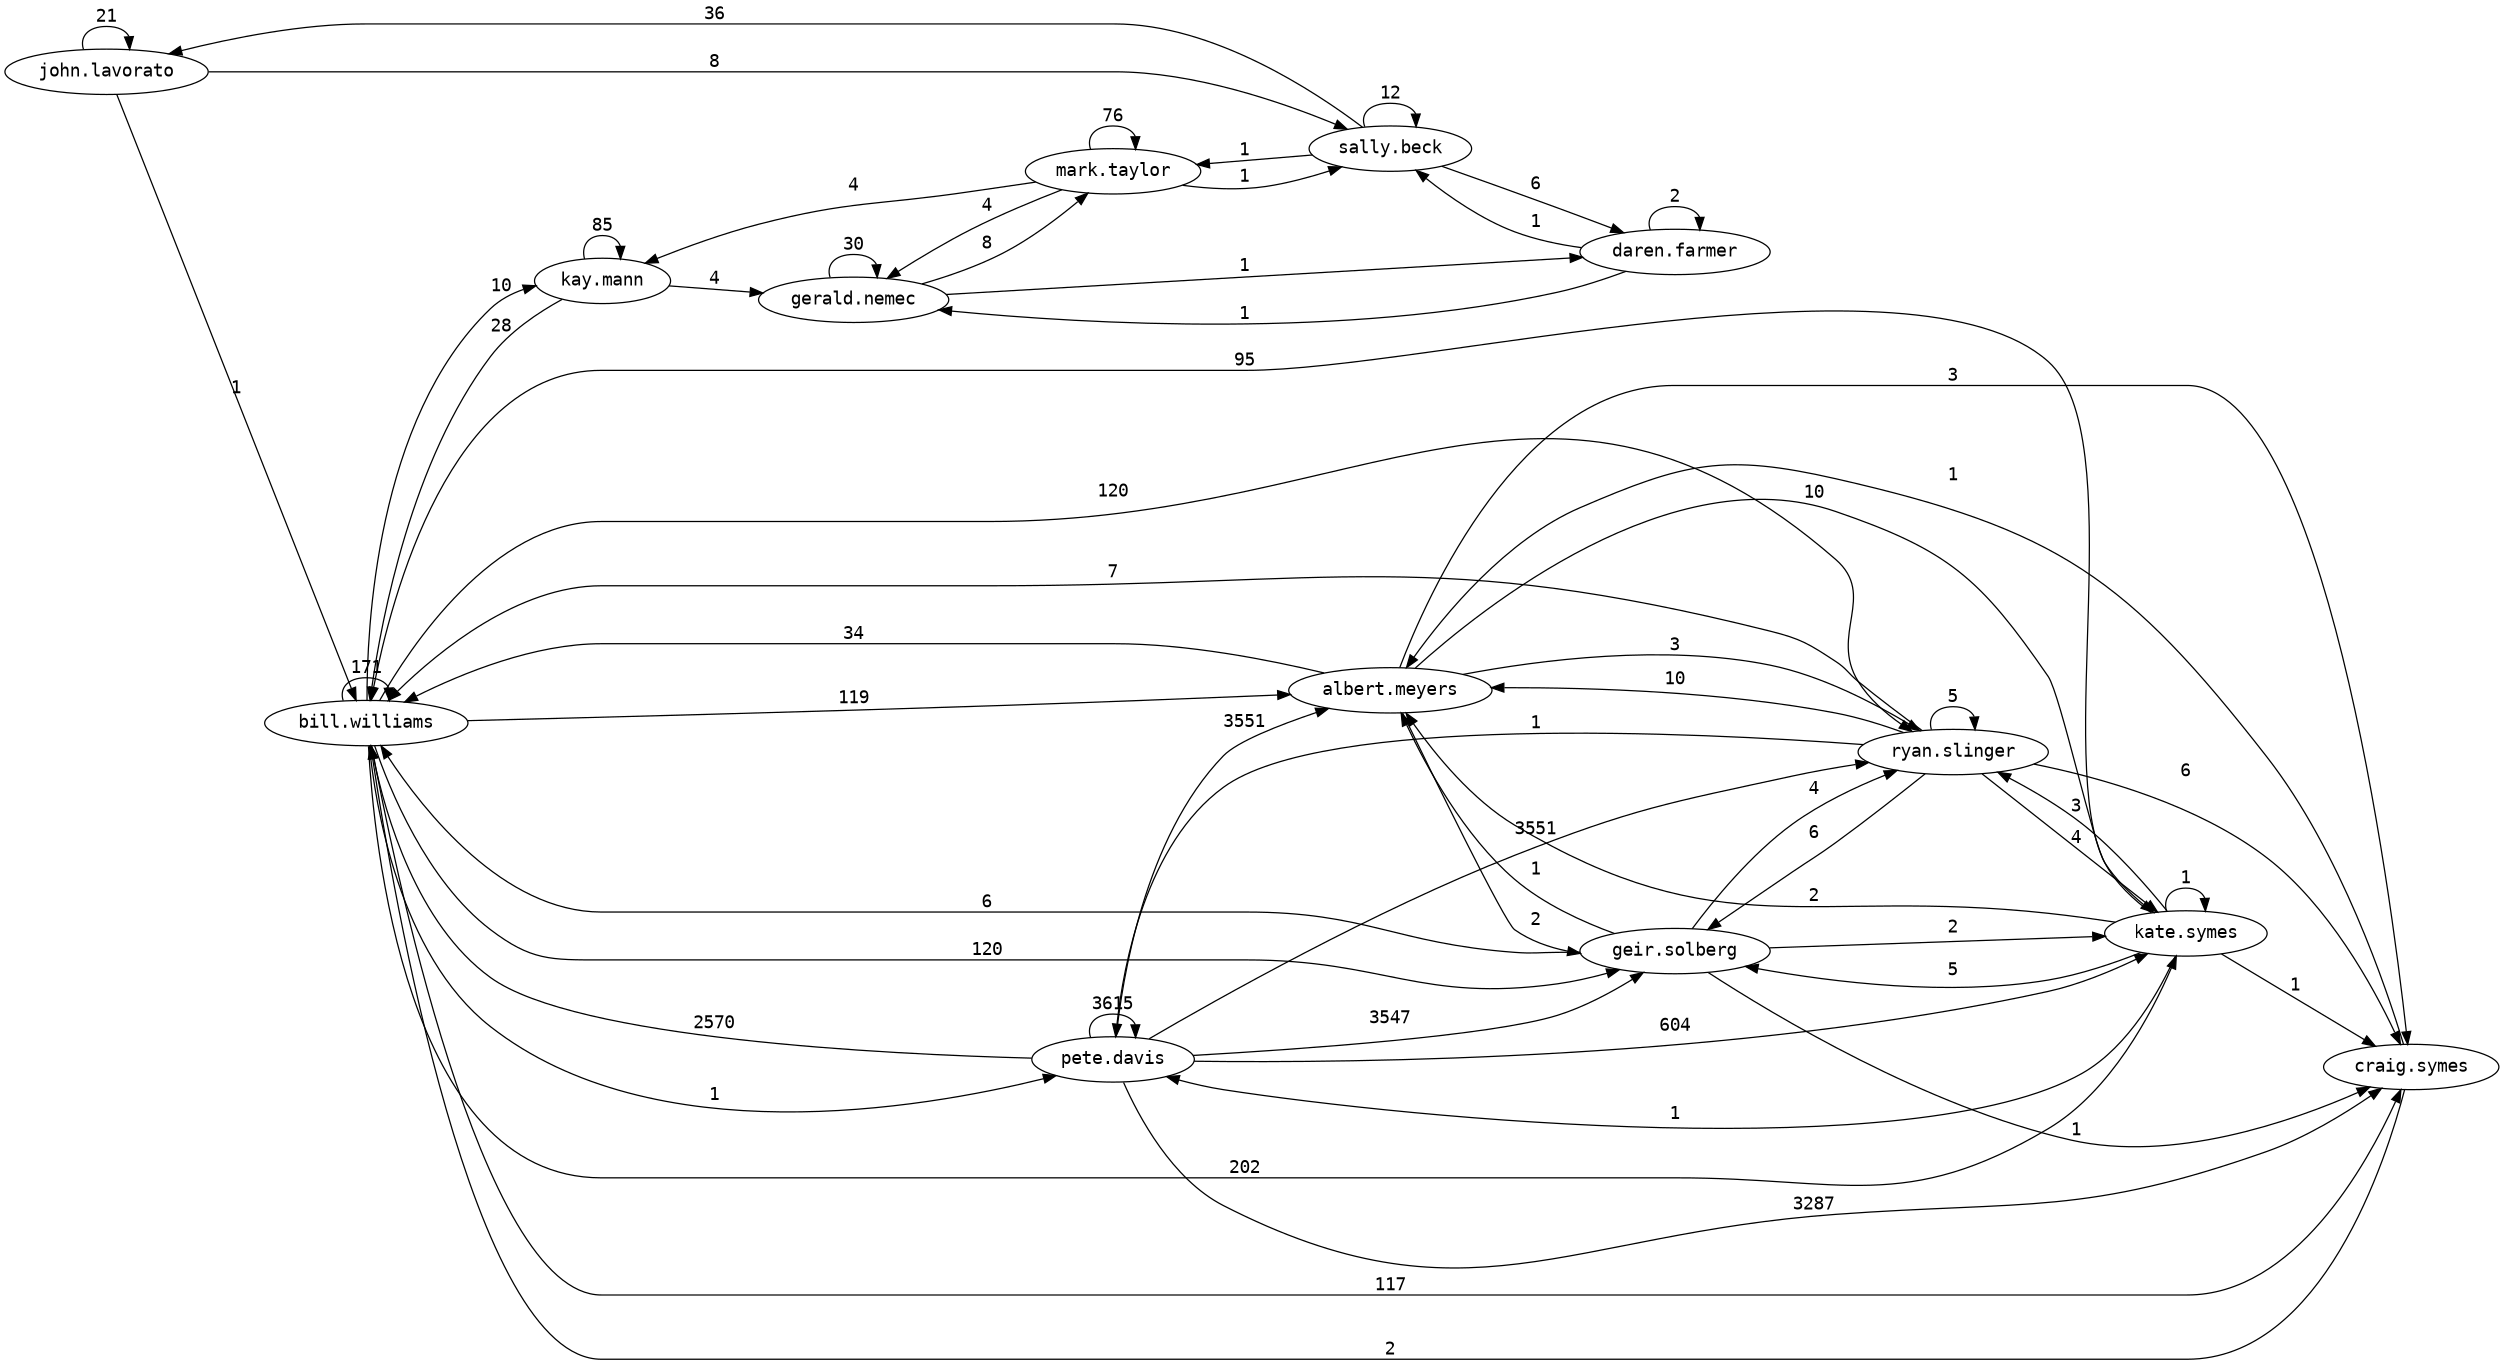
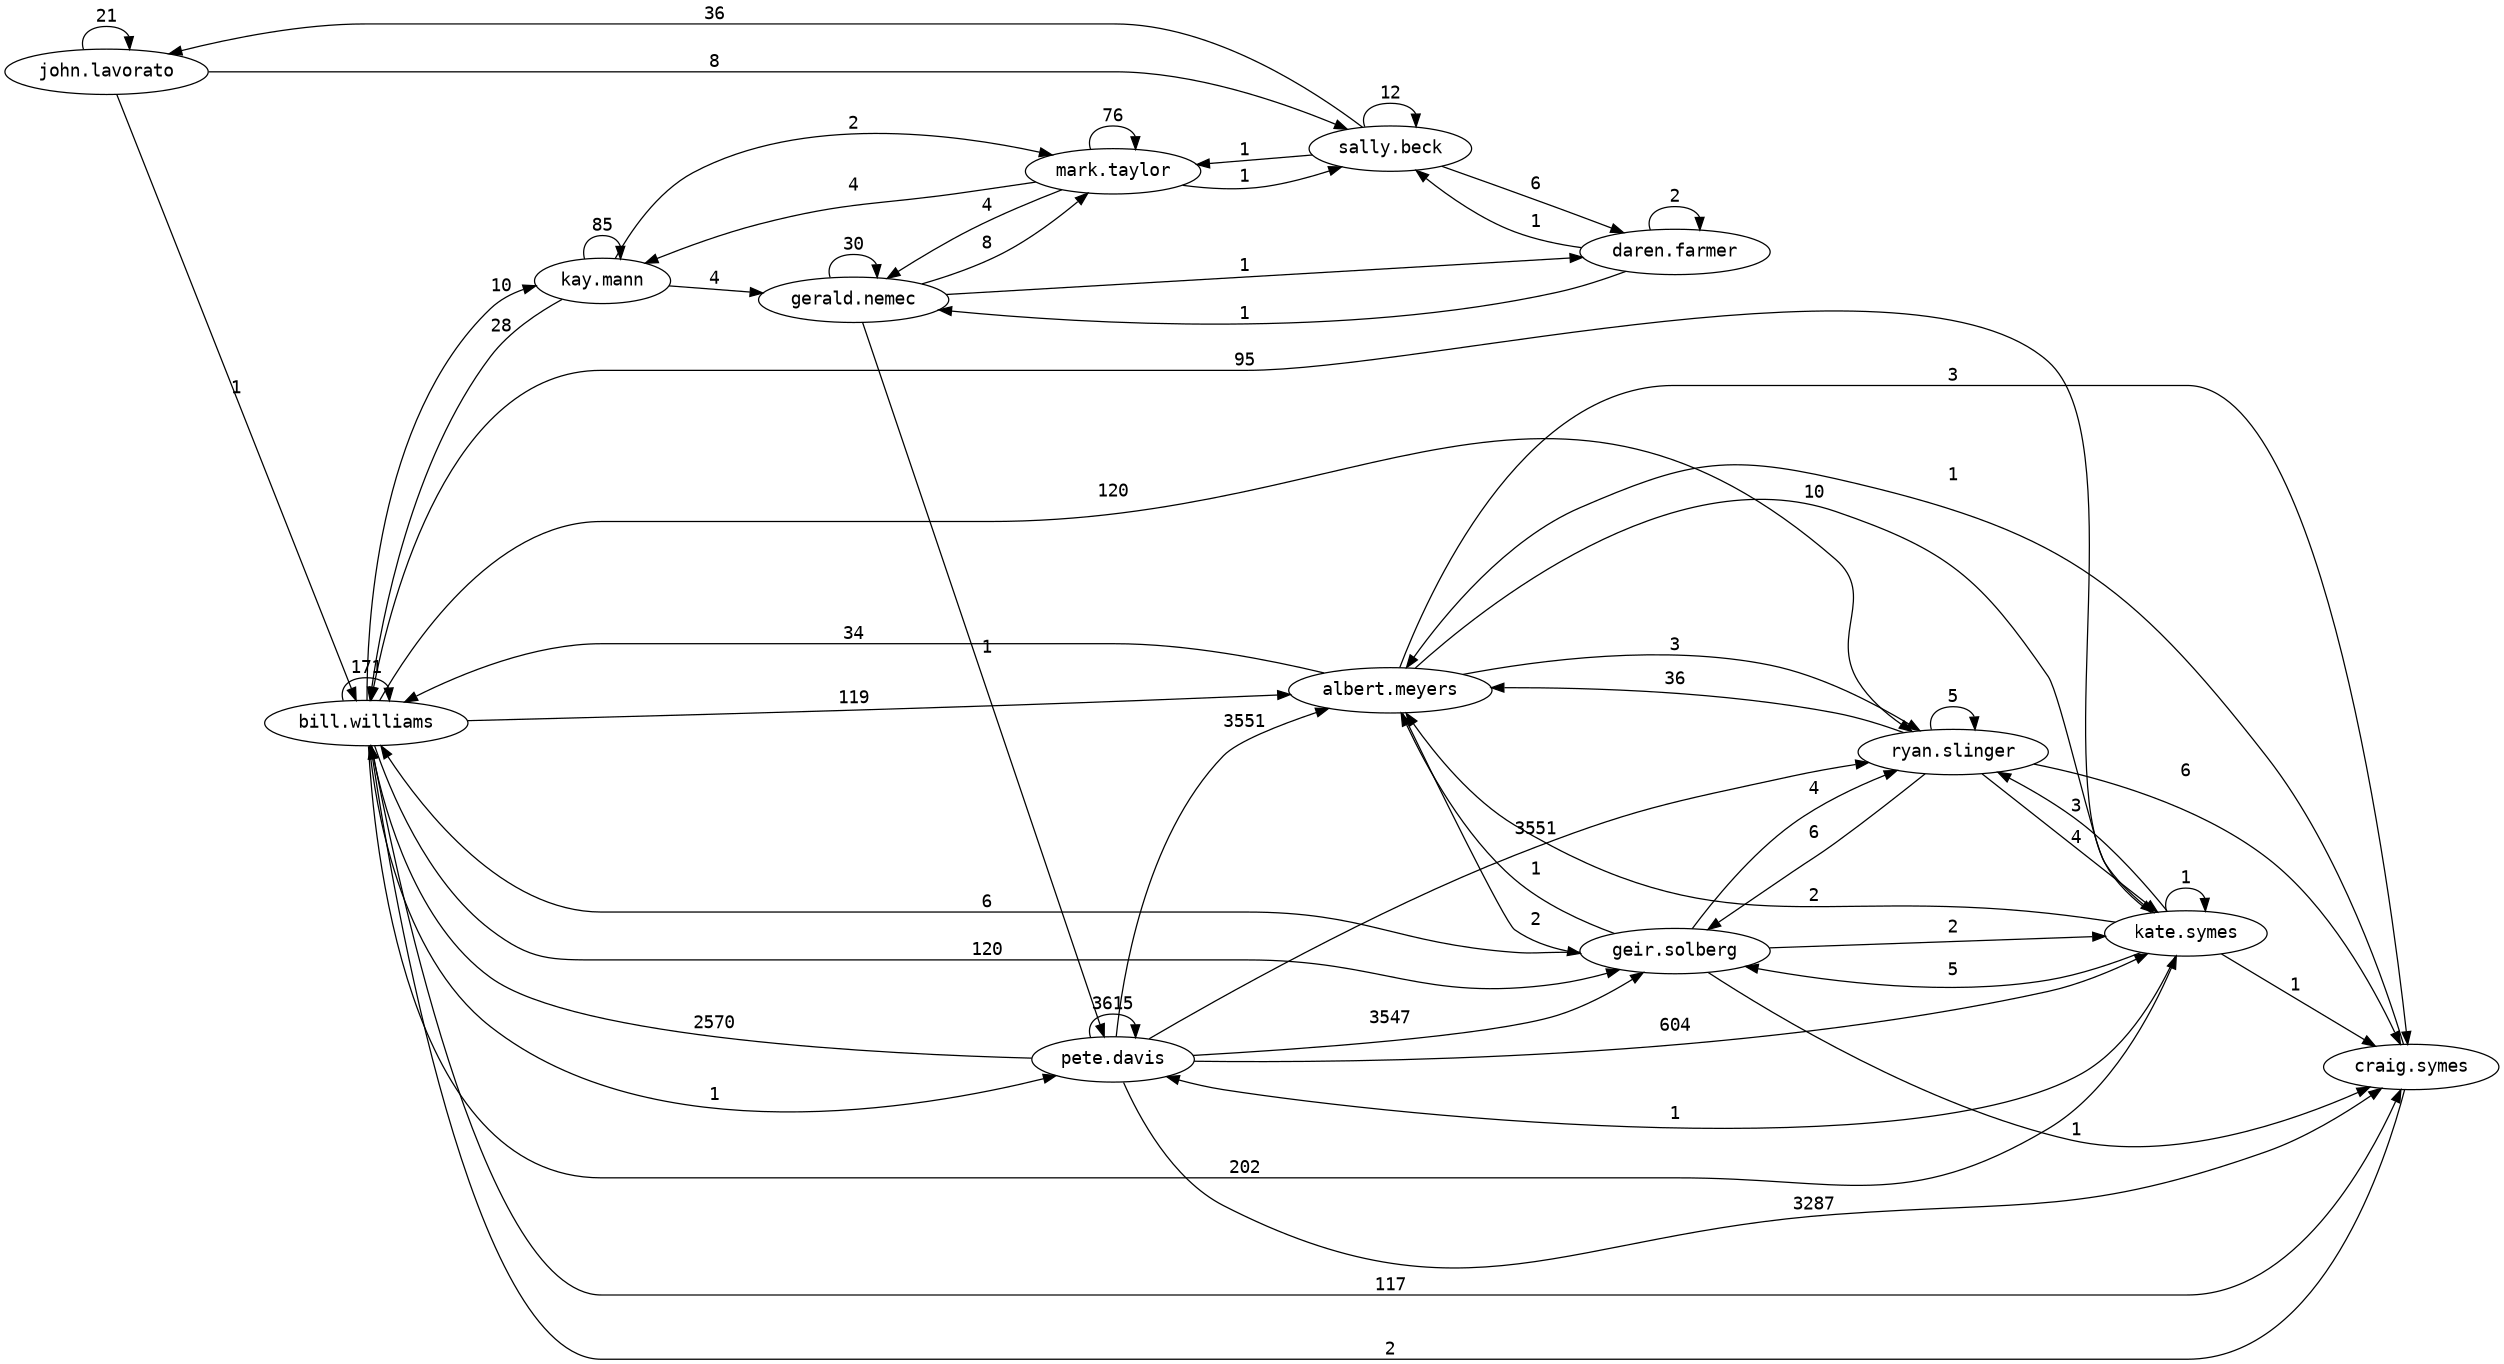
none -> (806, 139)
(1162, 583) -> none
(1675, 680) -> (1675, 680)
(1384, 743) -> (981, 674)
